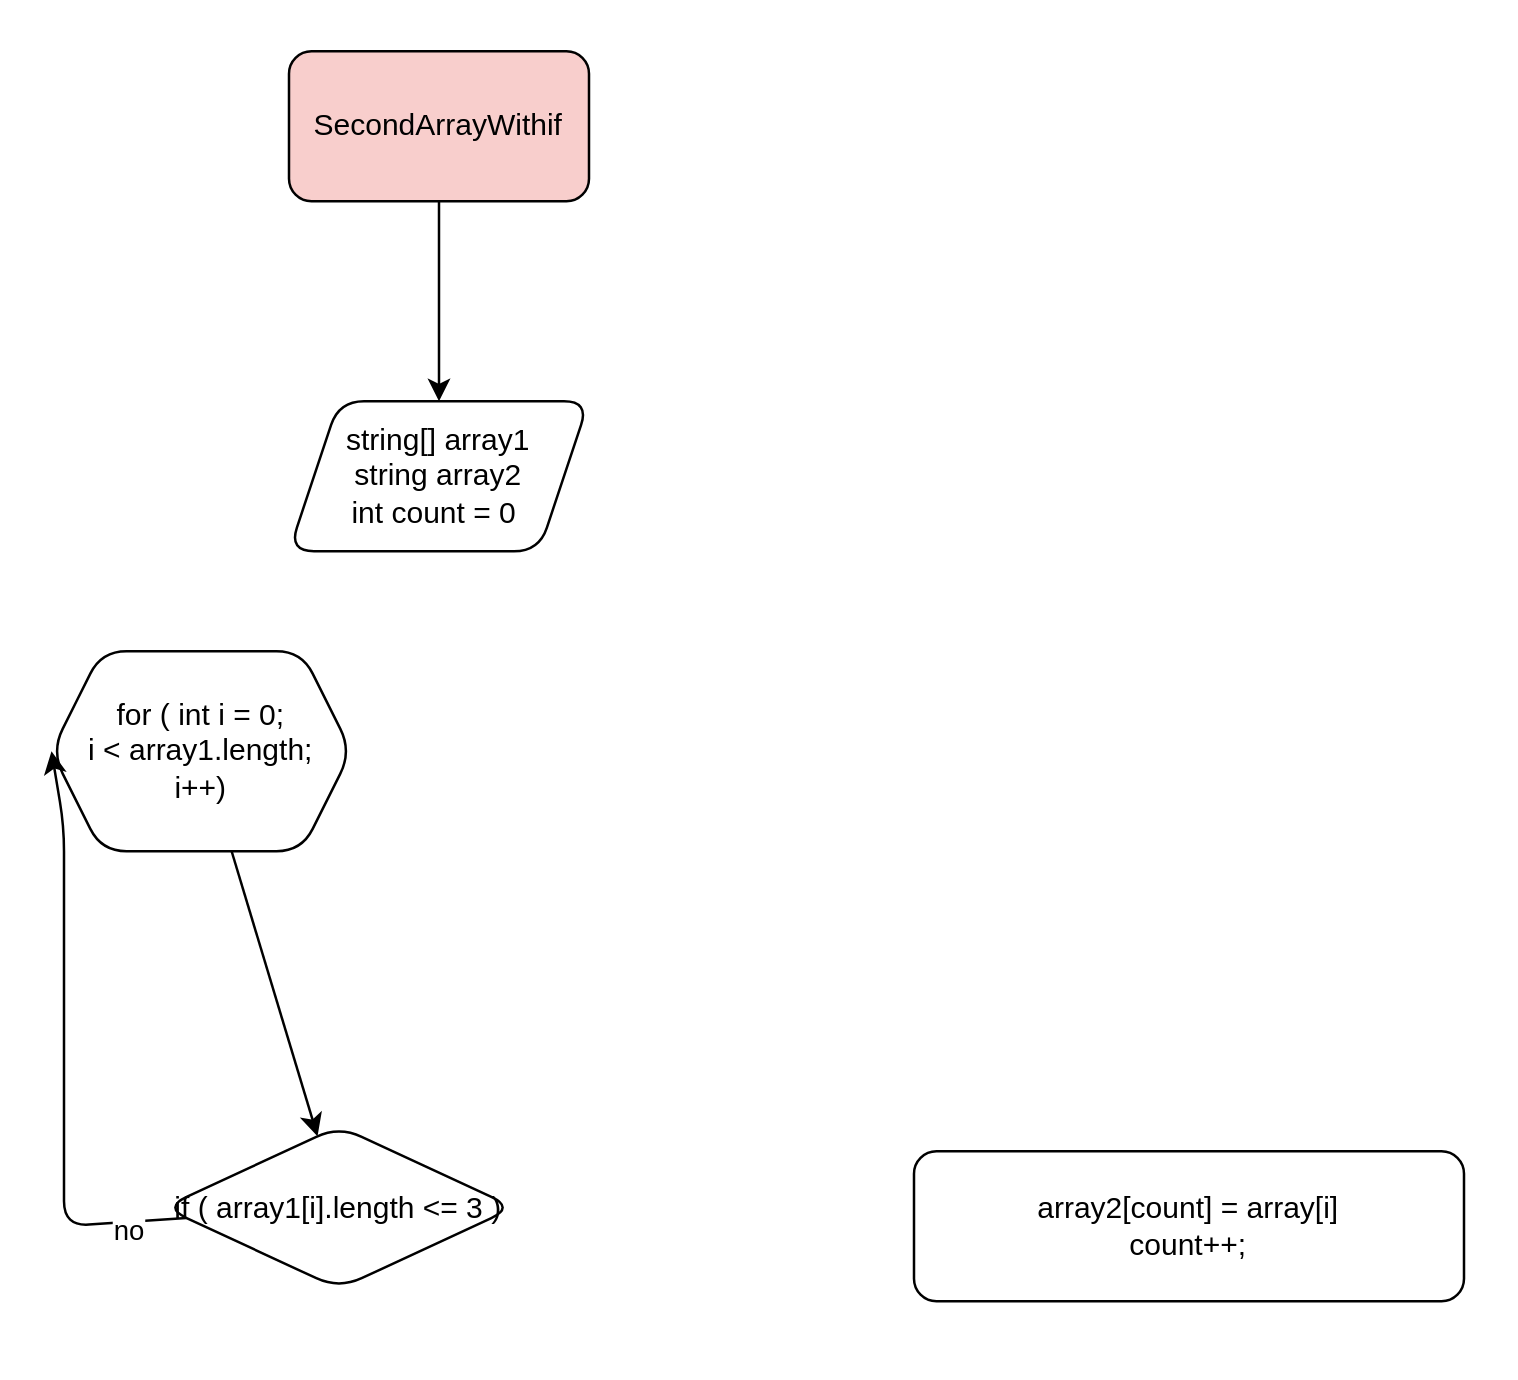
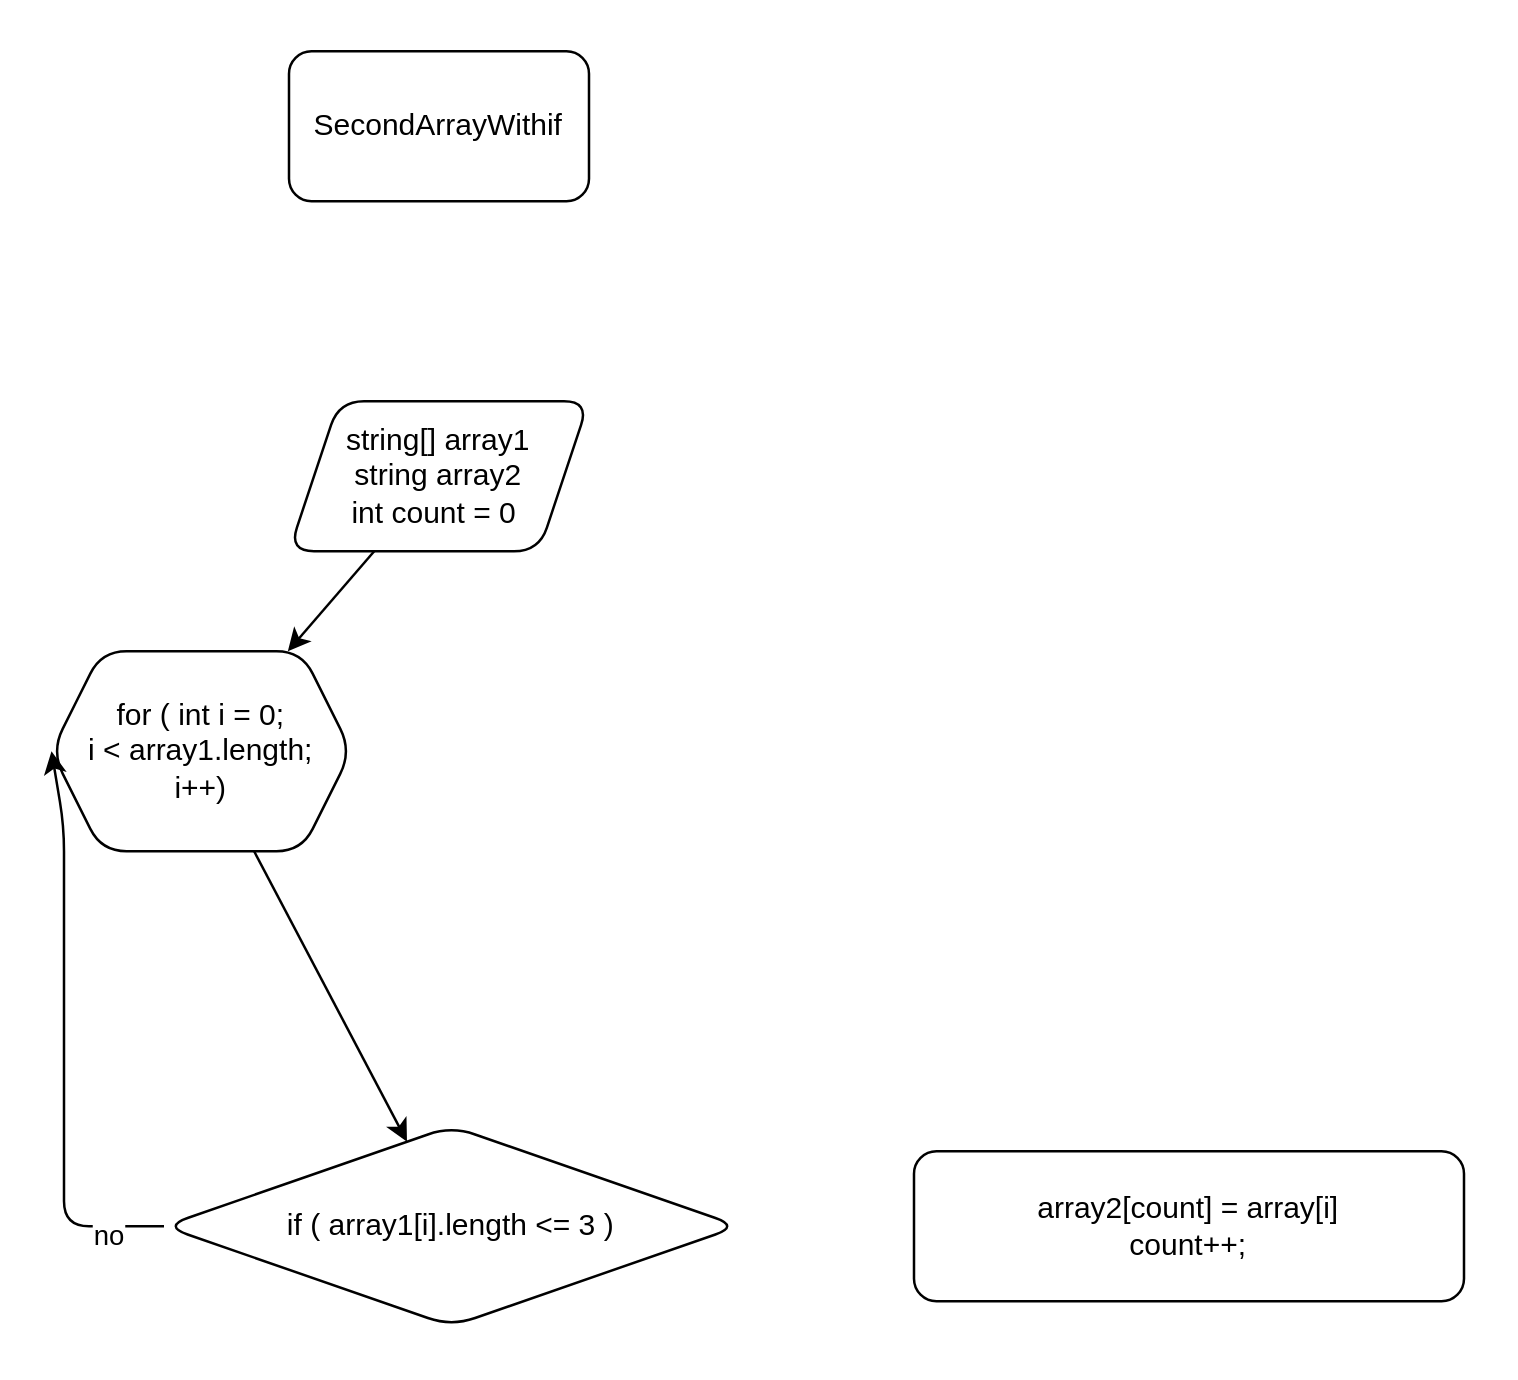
(439, 126) -> (439, 126)
(439, 293) -> none
none -> (336, 595)
(339, 1208) -> (451, 1226)
